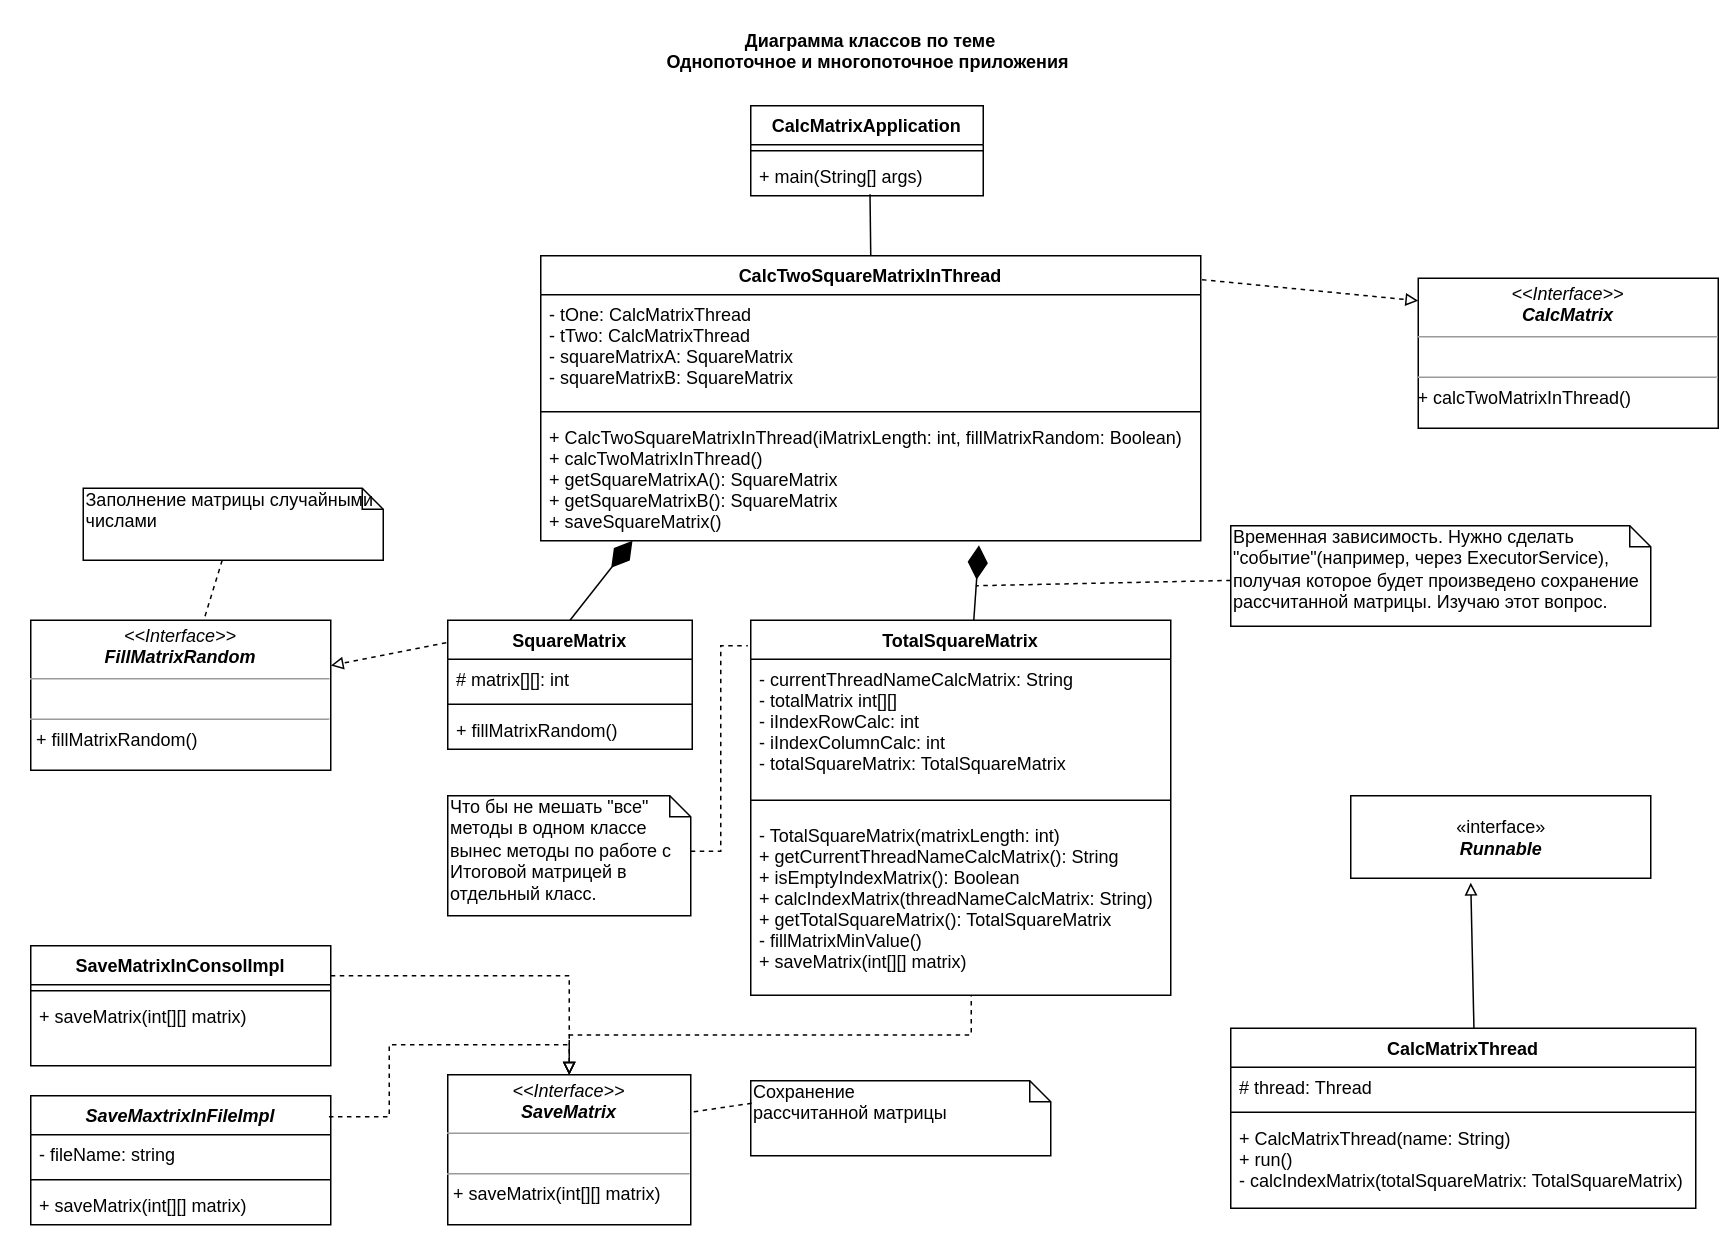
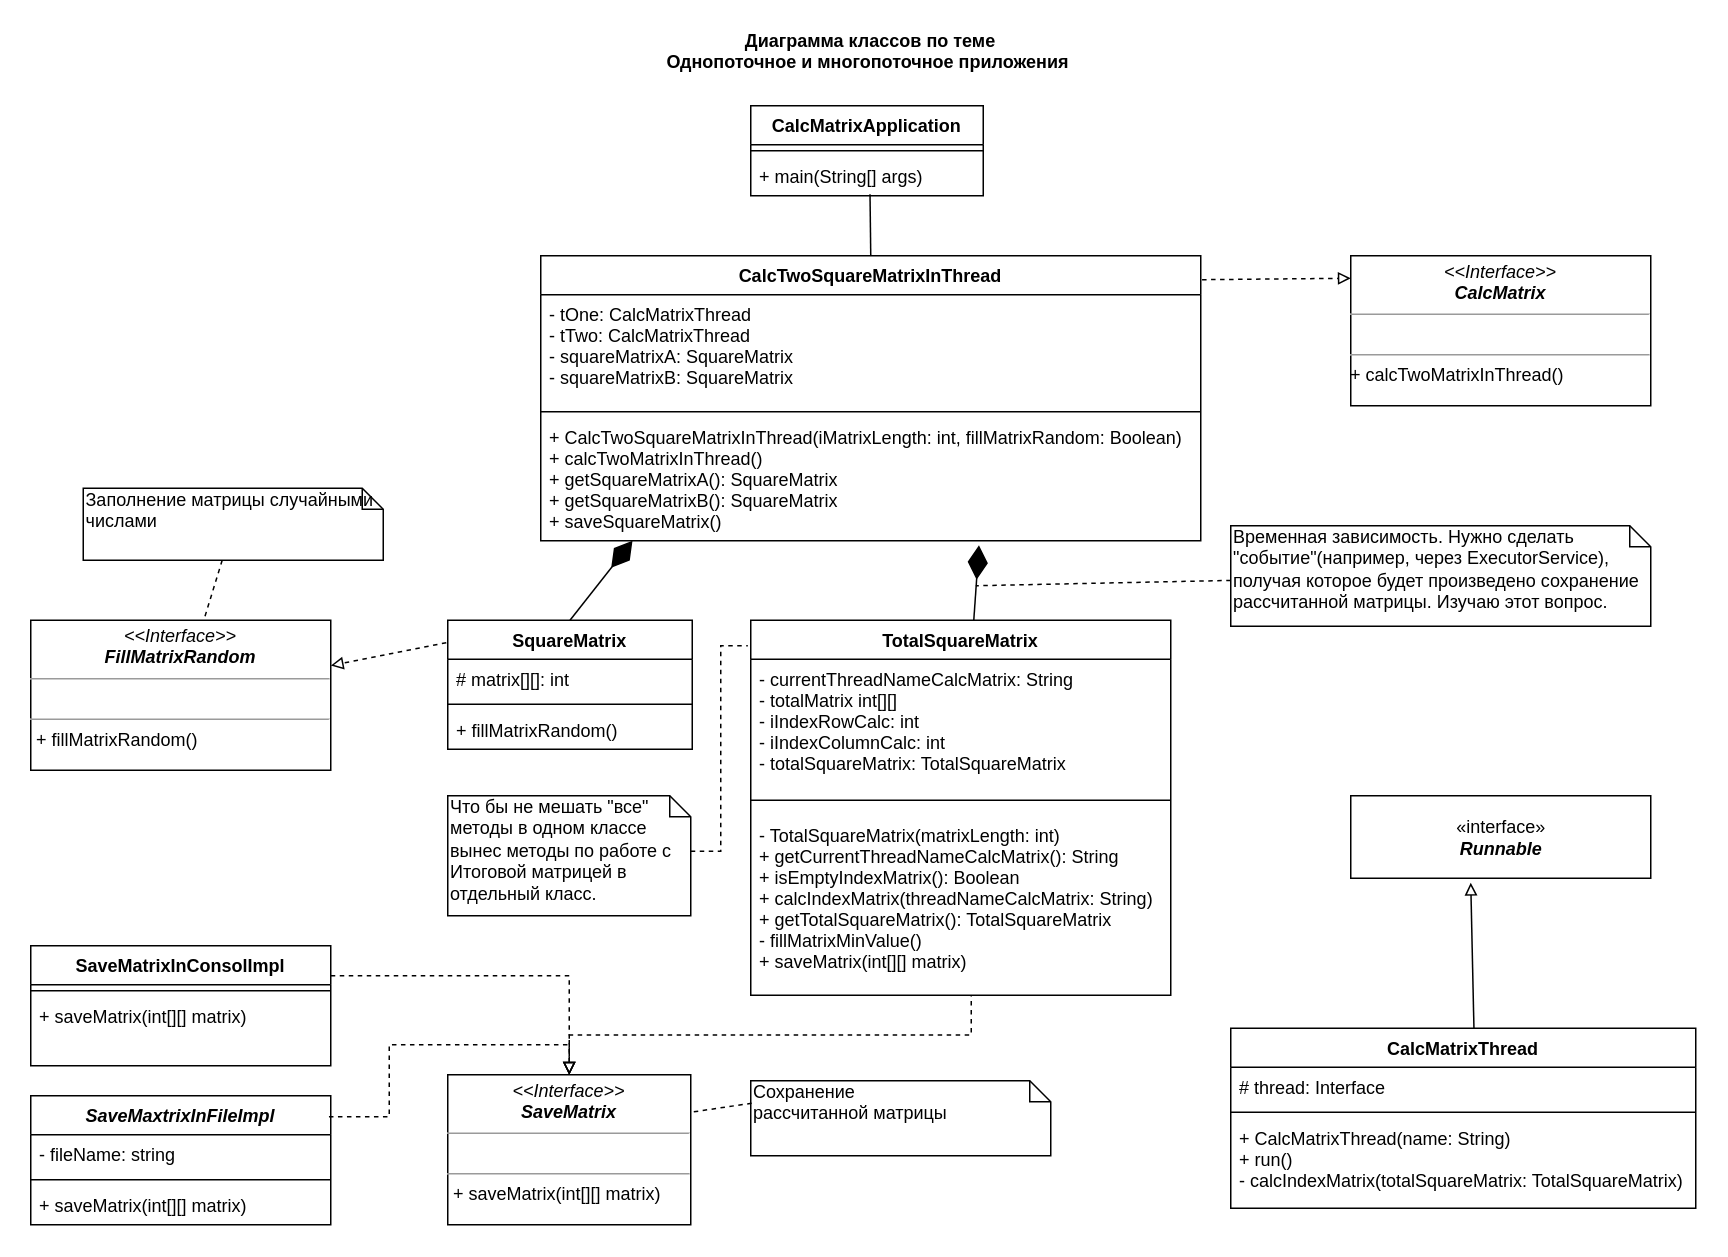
(1568, 353) -> (1501, 331)
(1313, 1088) -> (1328, 1088)
